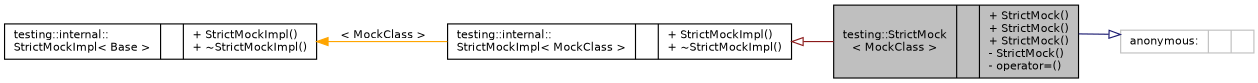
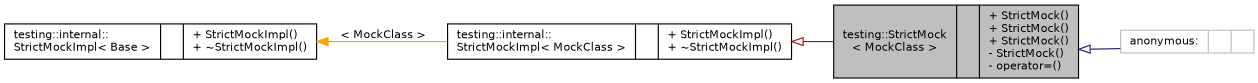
(1094, 34) -> (1105, 49)
